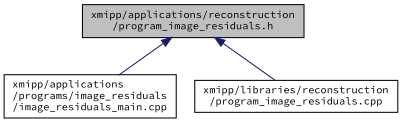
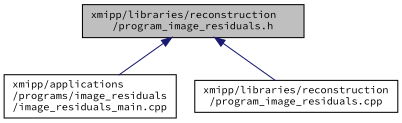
(193, 21) -> (193, 21)
